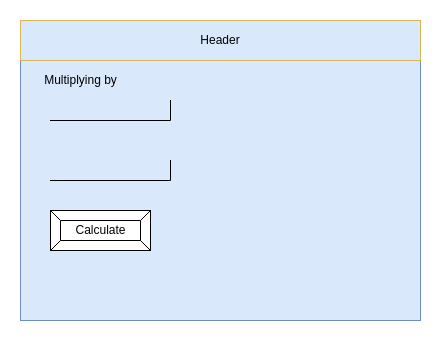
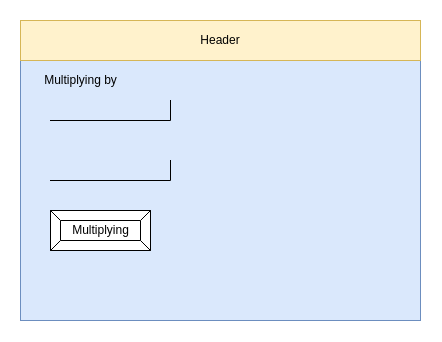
(221, 41) -> (221, 41)
(101, 231) -> (101, 231)
